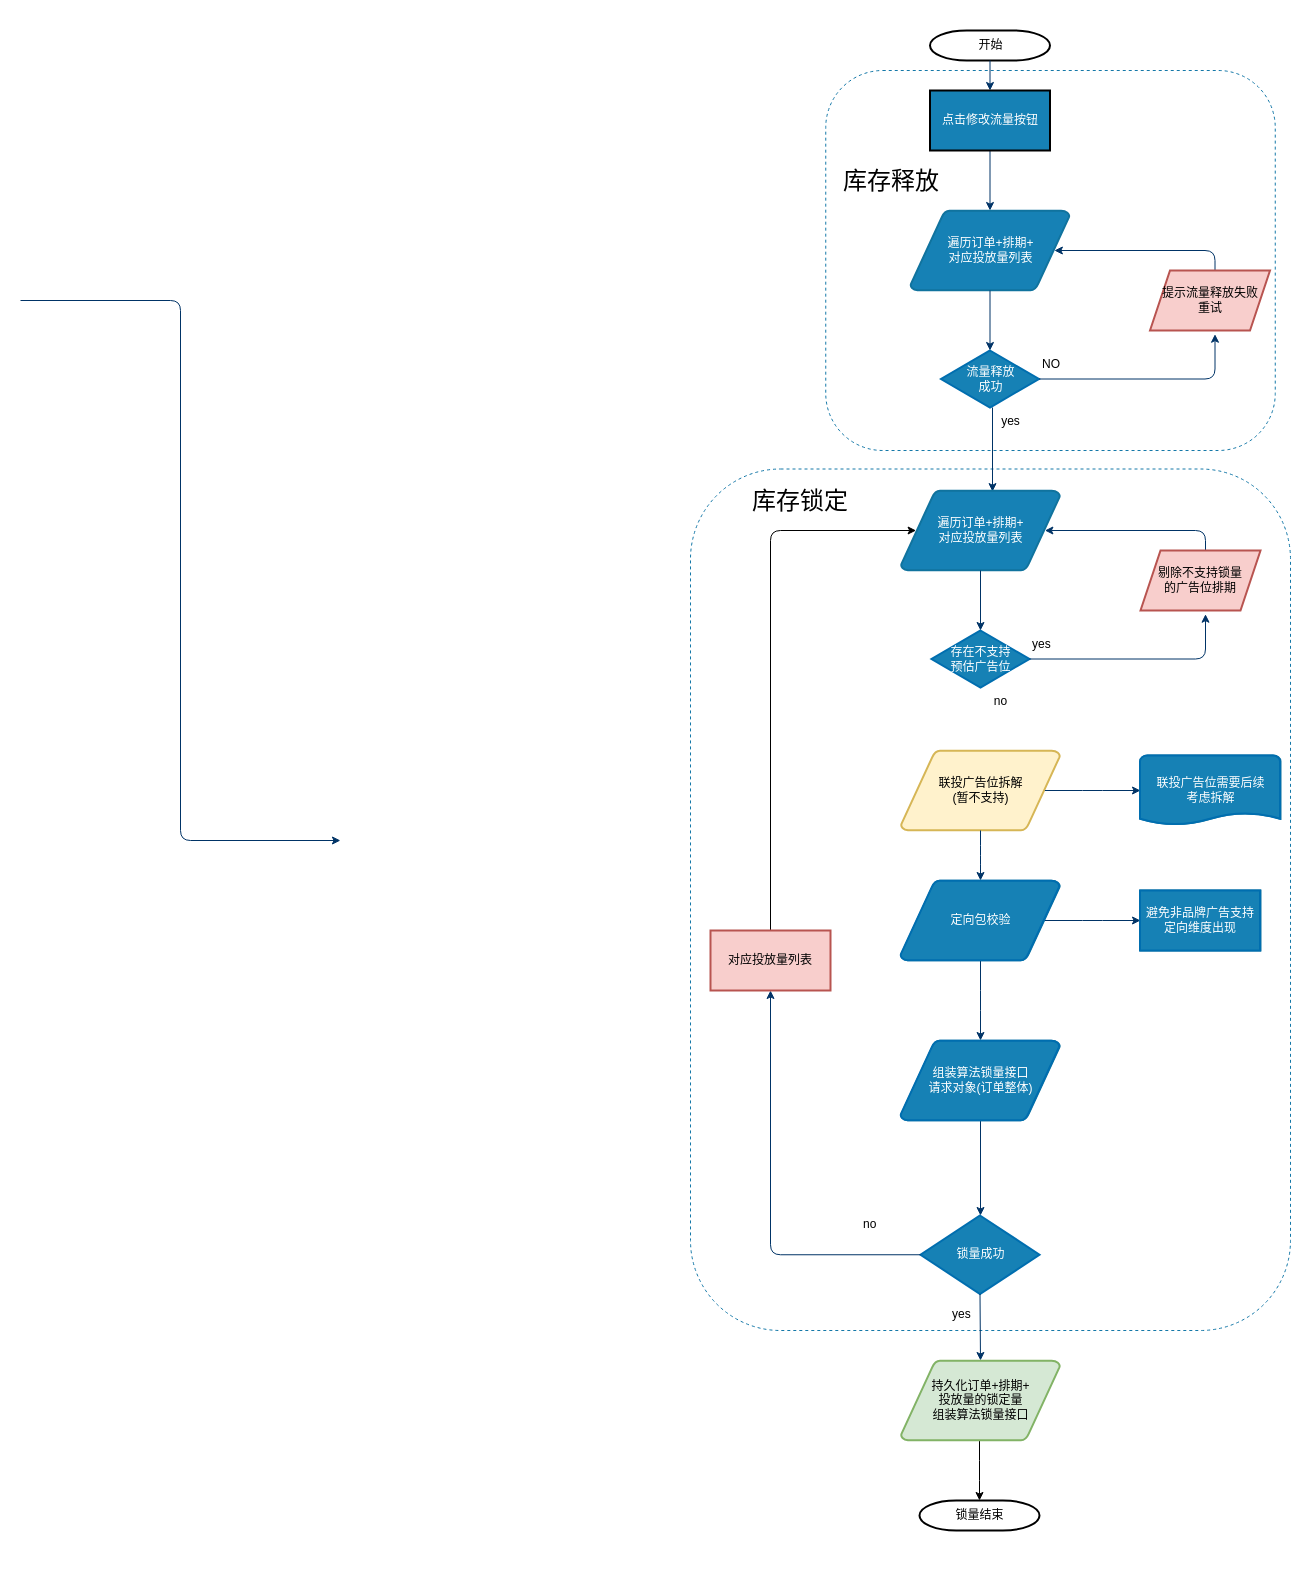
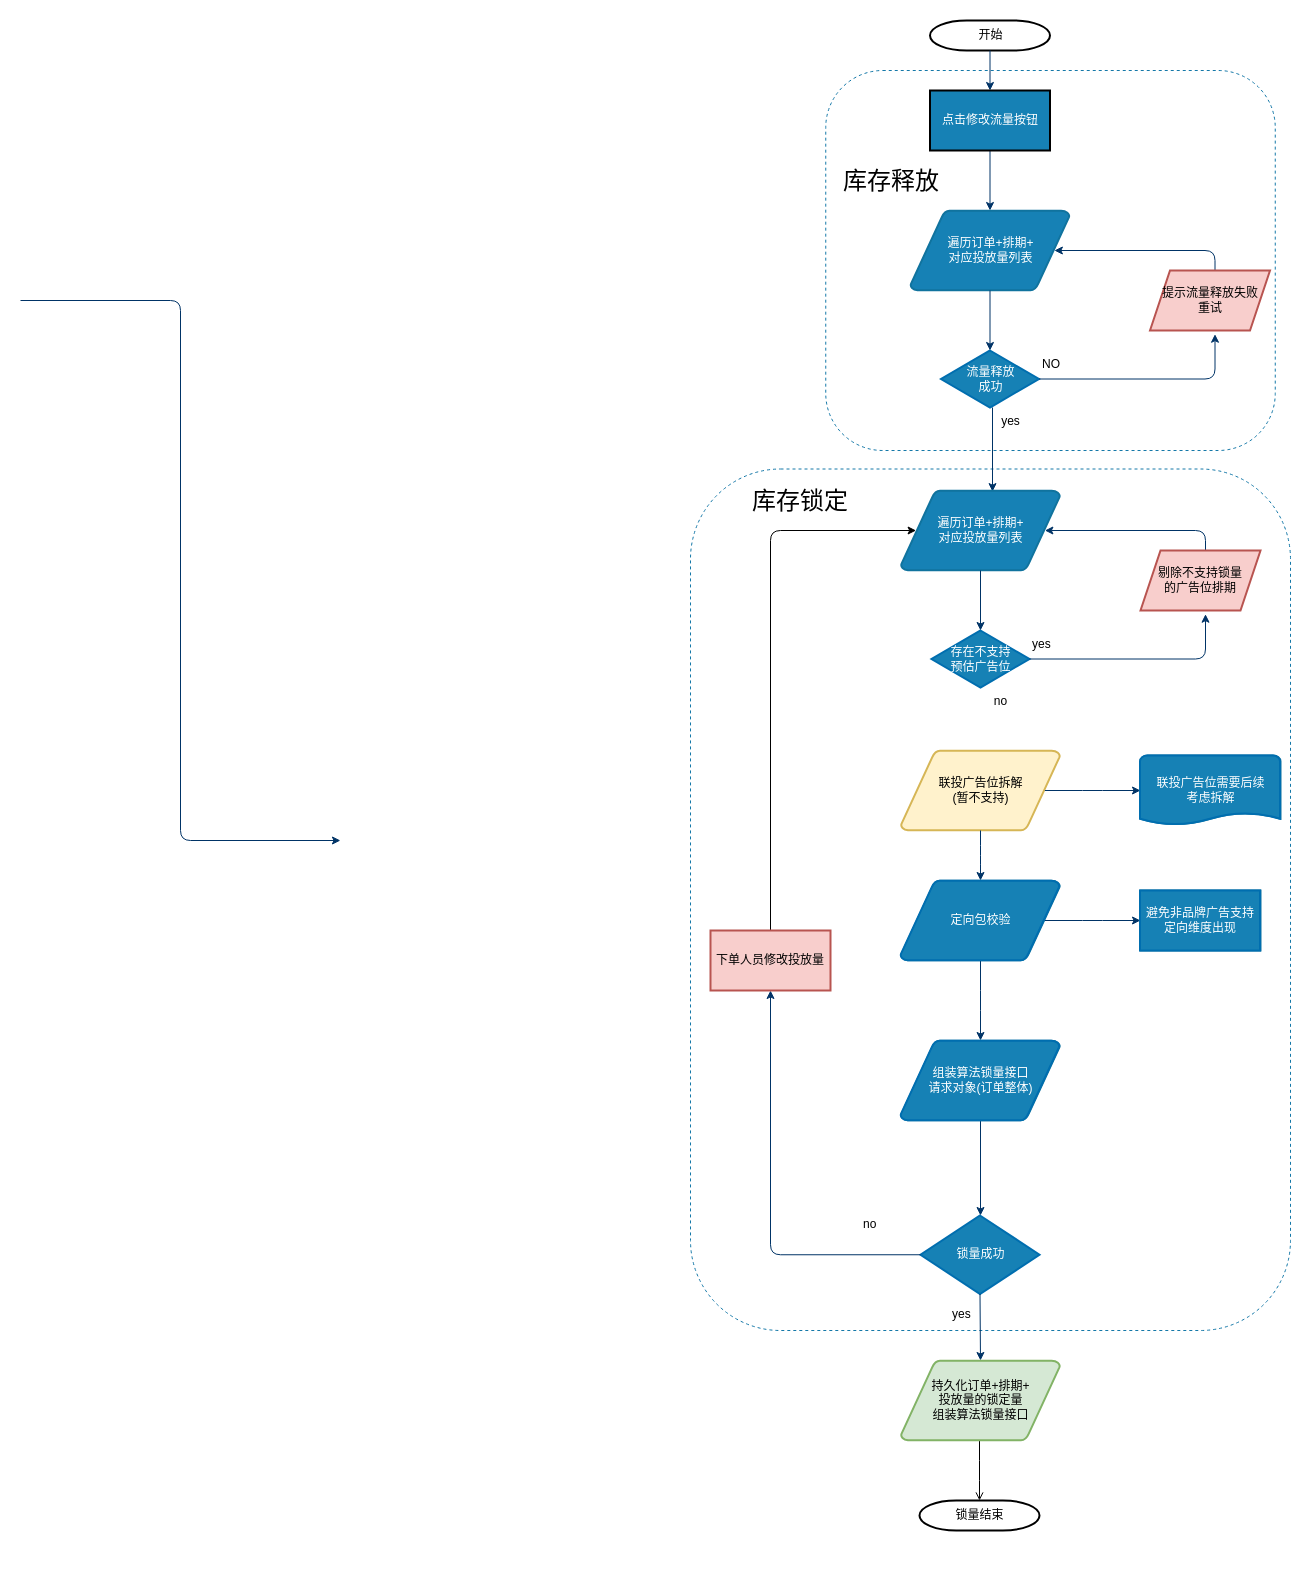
(990, 46) -> (990, 36)
(771, 961) -> (771, 961)
(980, 1492) -> (980, 1493)
